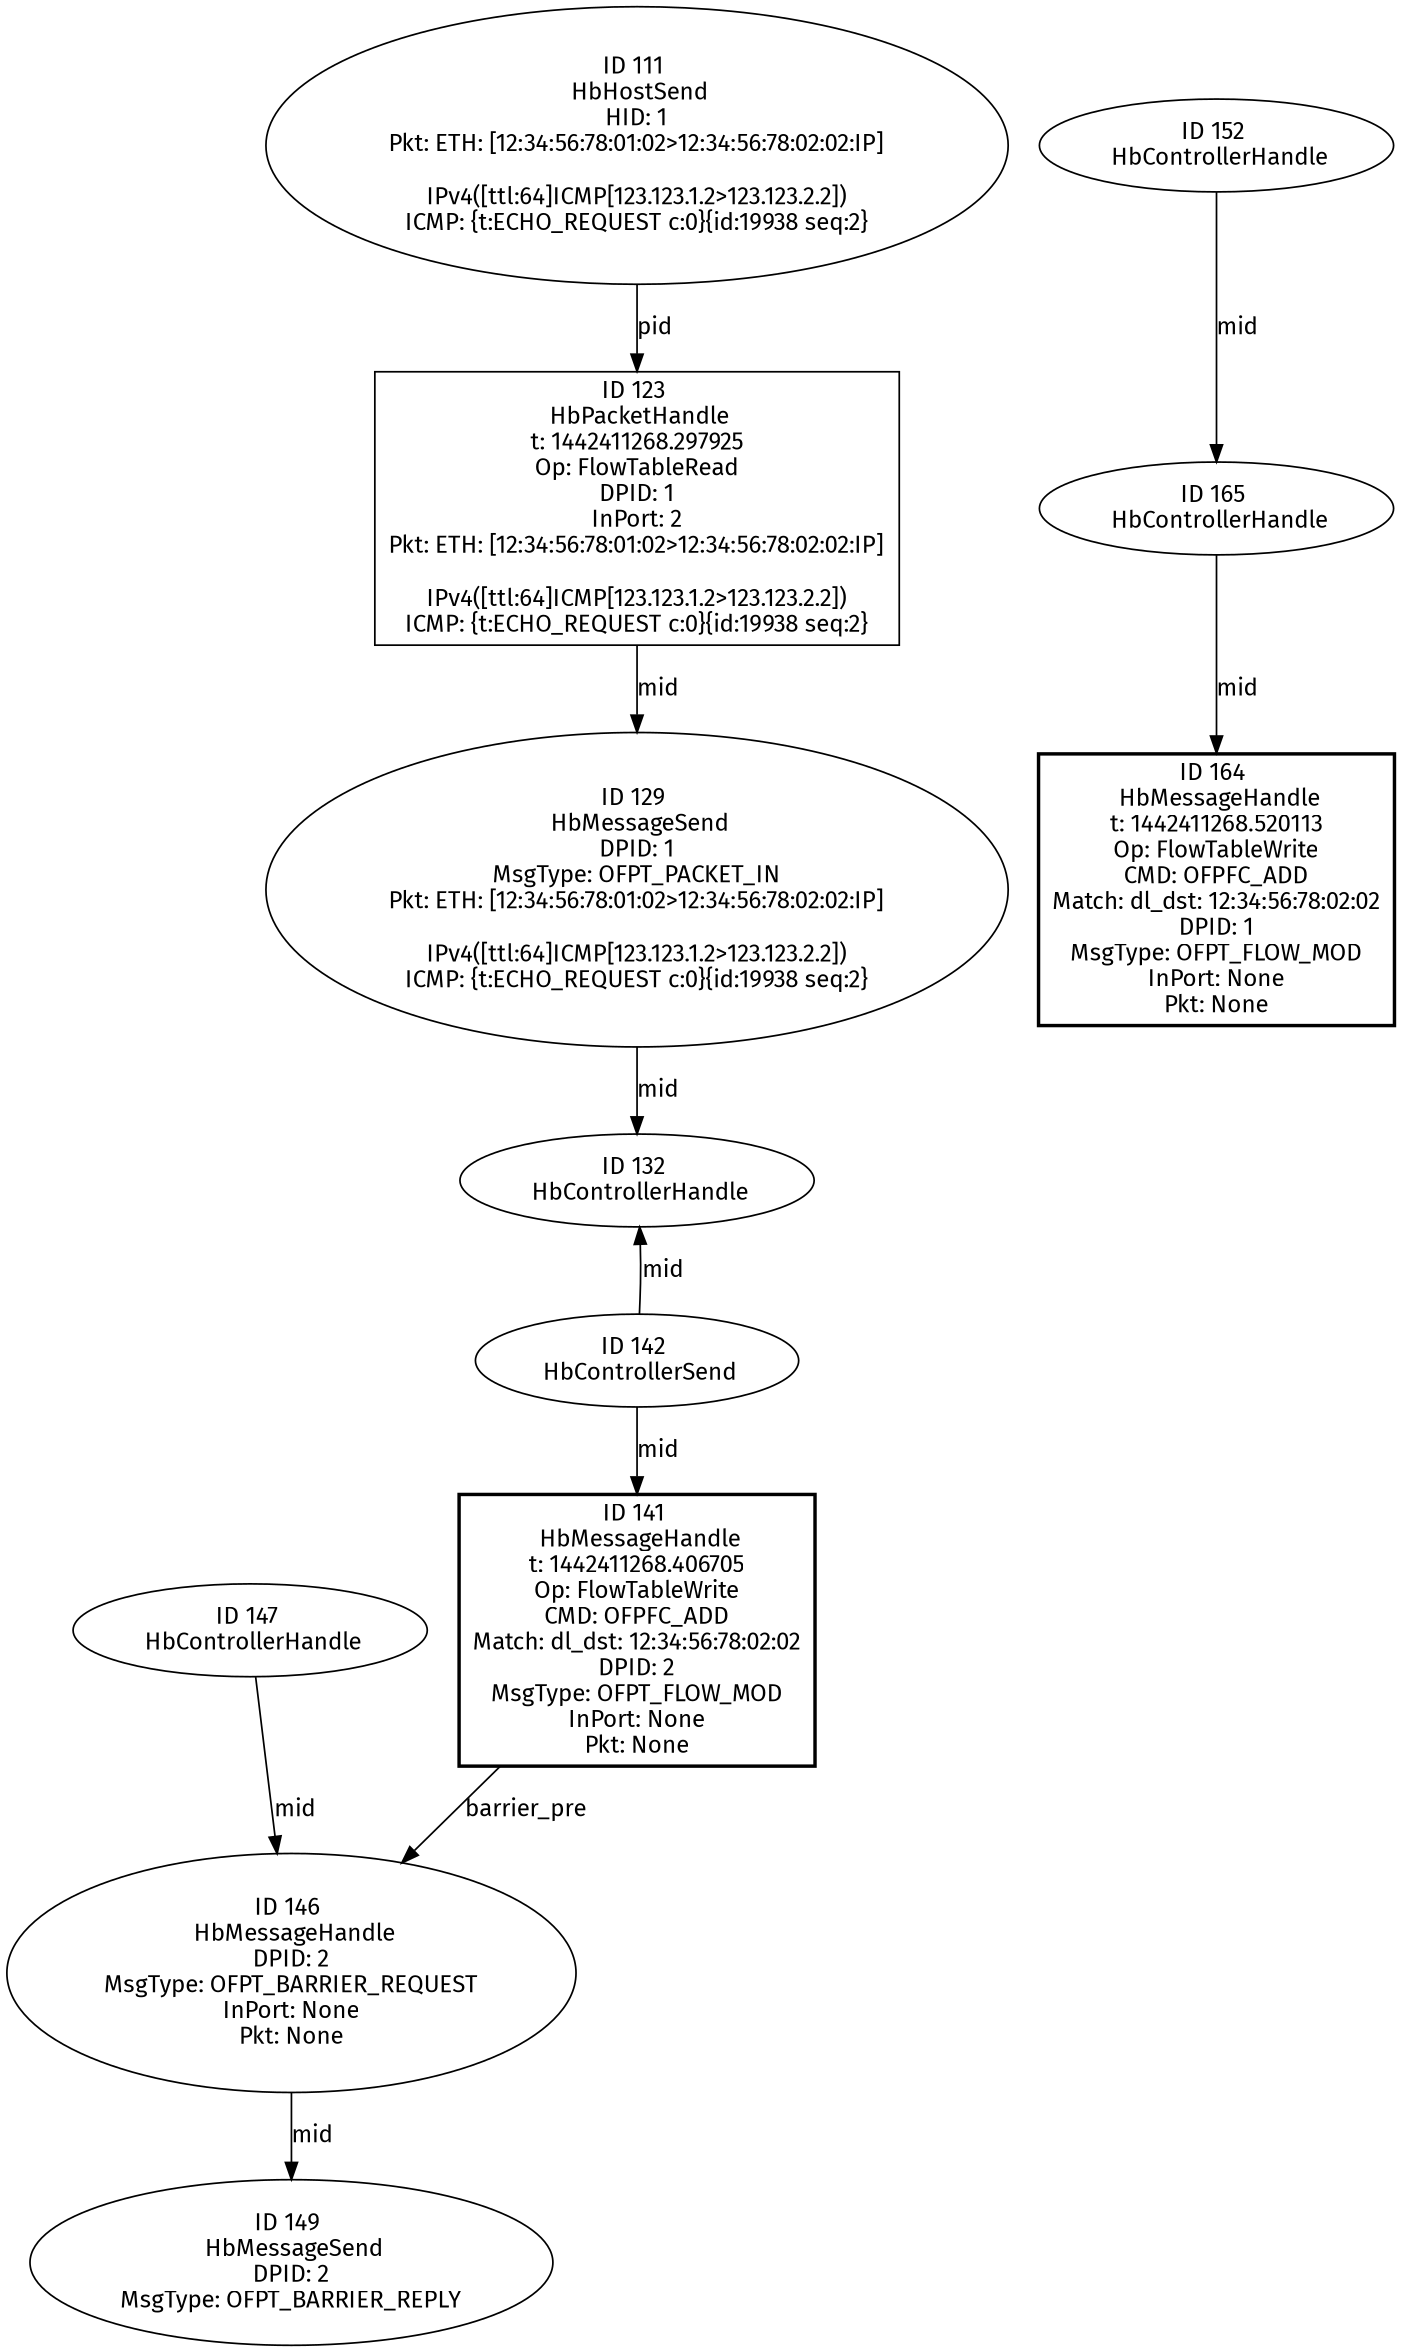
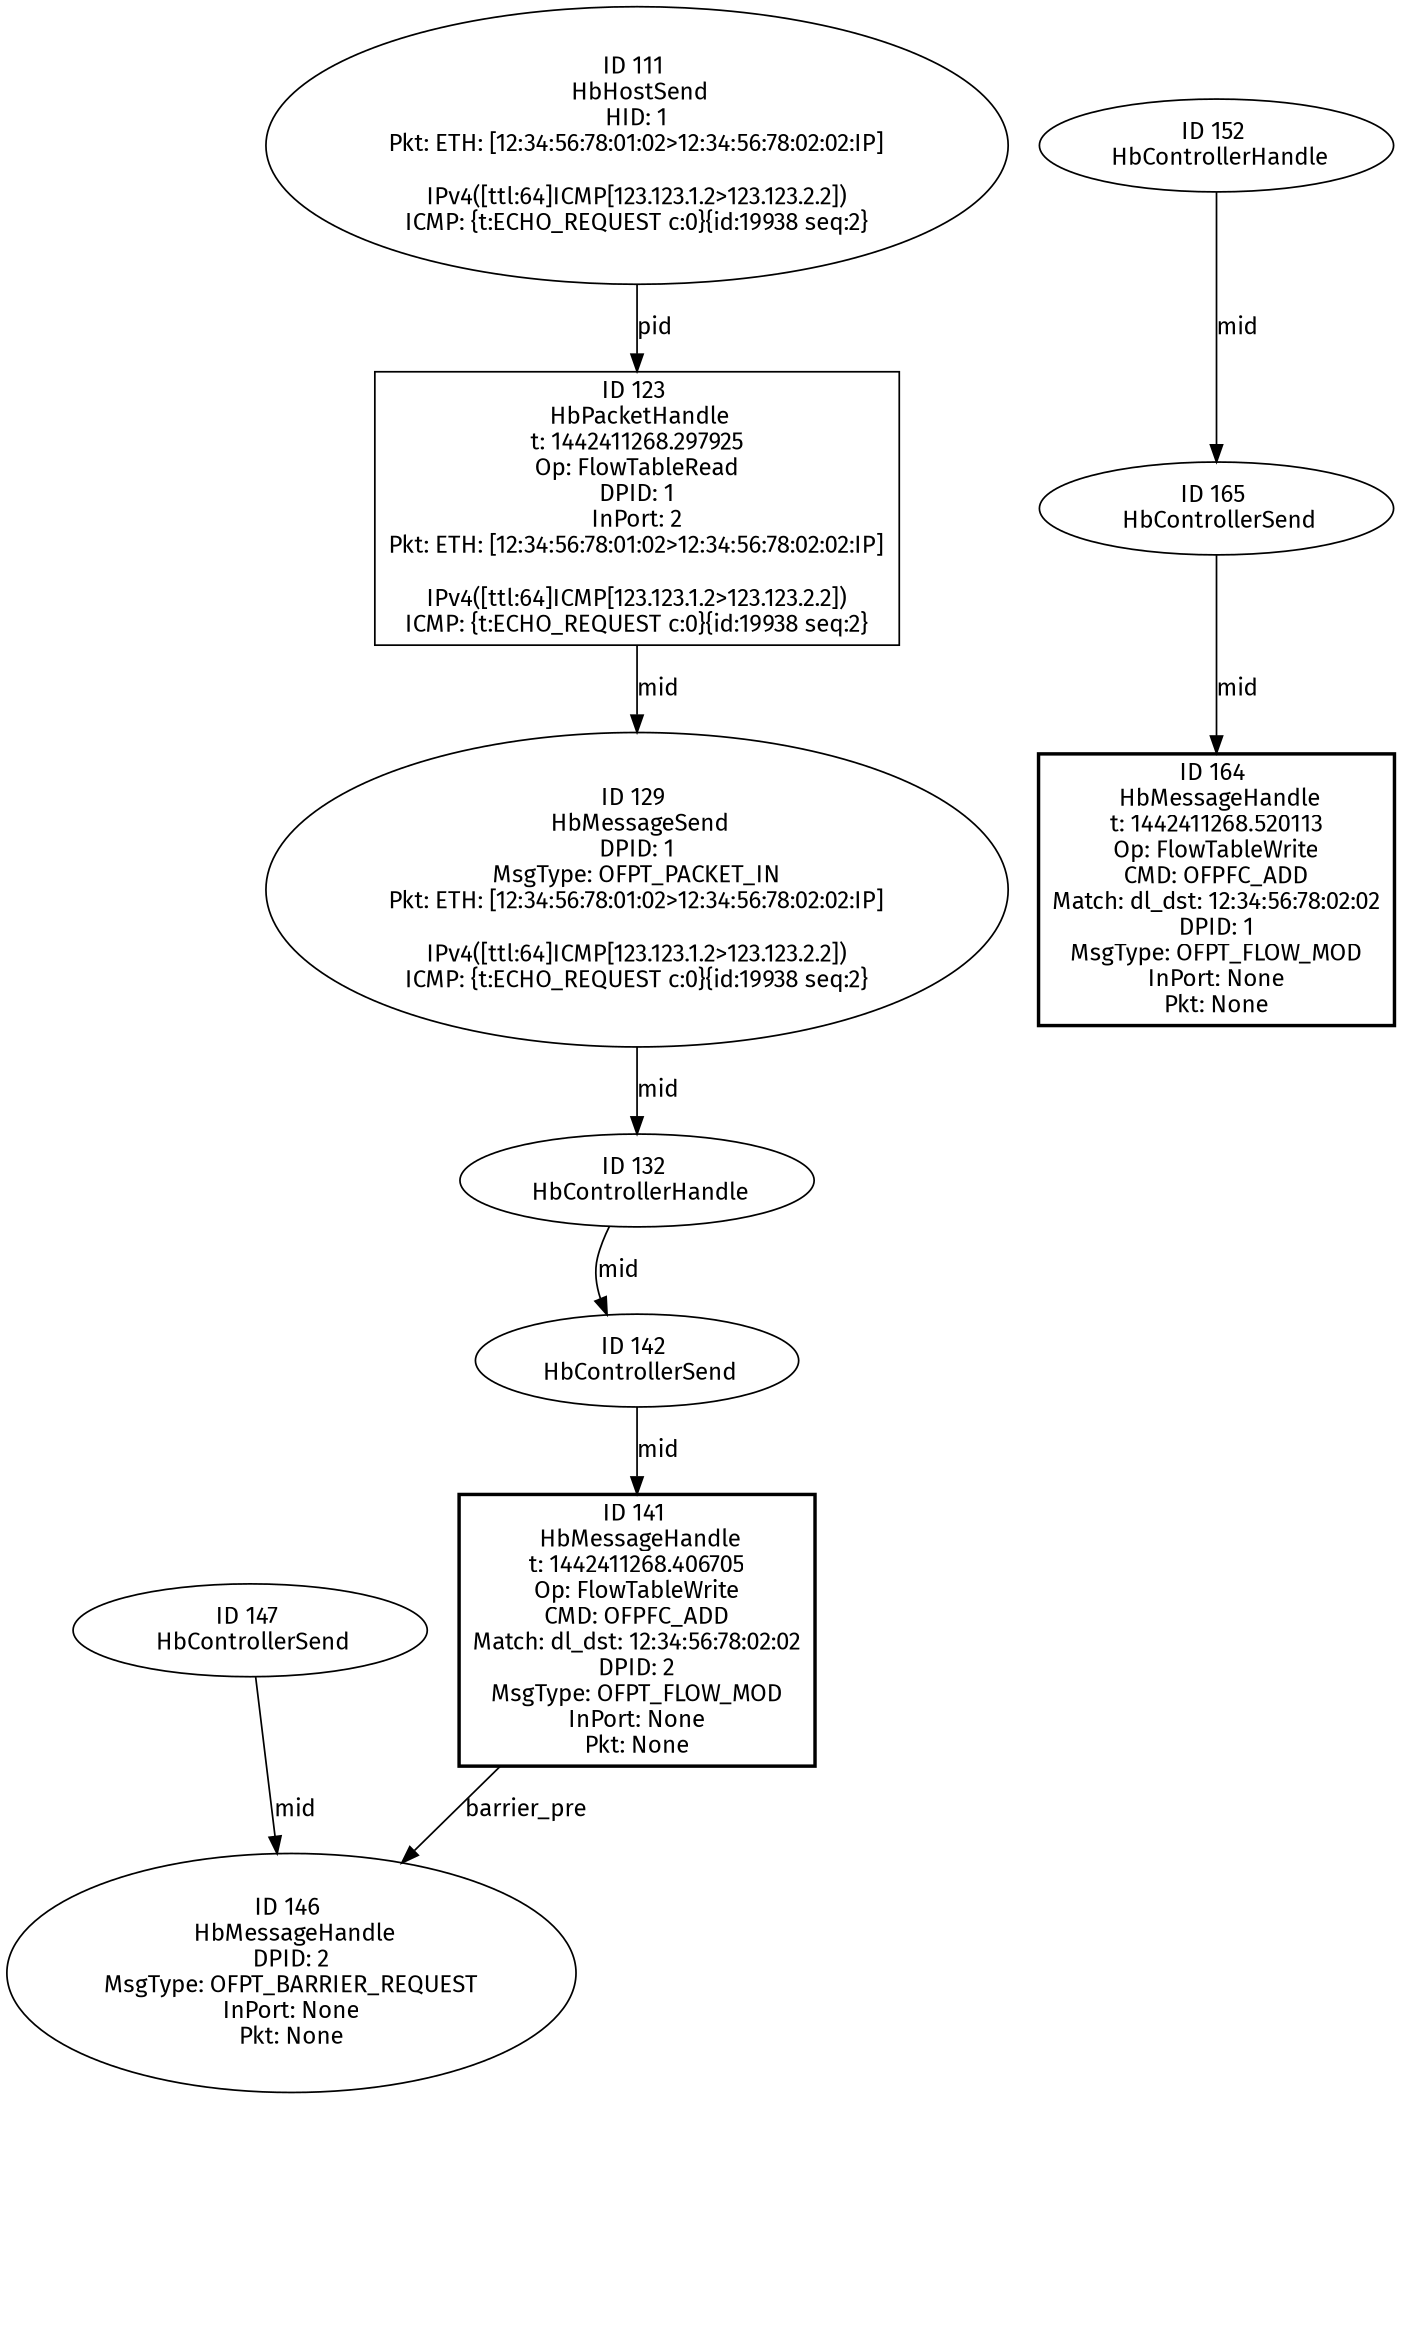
(1217, 508) -> (1217, 508)
(641, 1279) -> (597, 1261)
(250, 1630) -> (250, 1630)
(291, 2262) -> none
